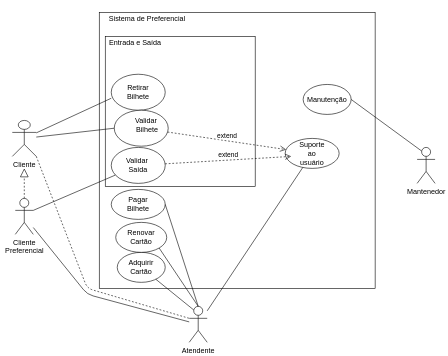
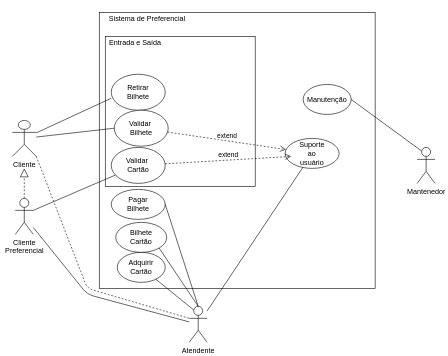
(147, 125) -> (141, 128)
(138, 165) -> (138, 165)
(141, 237) -> (141, 237)
